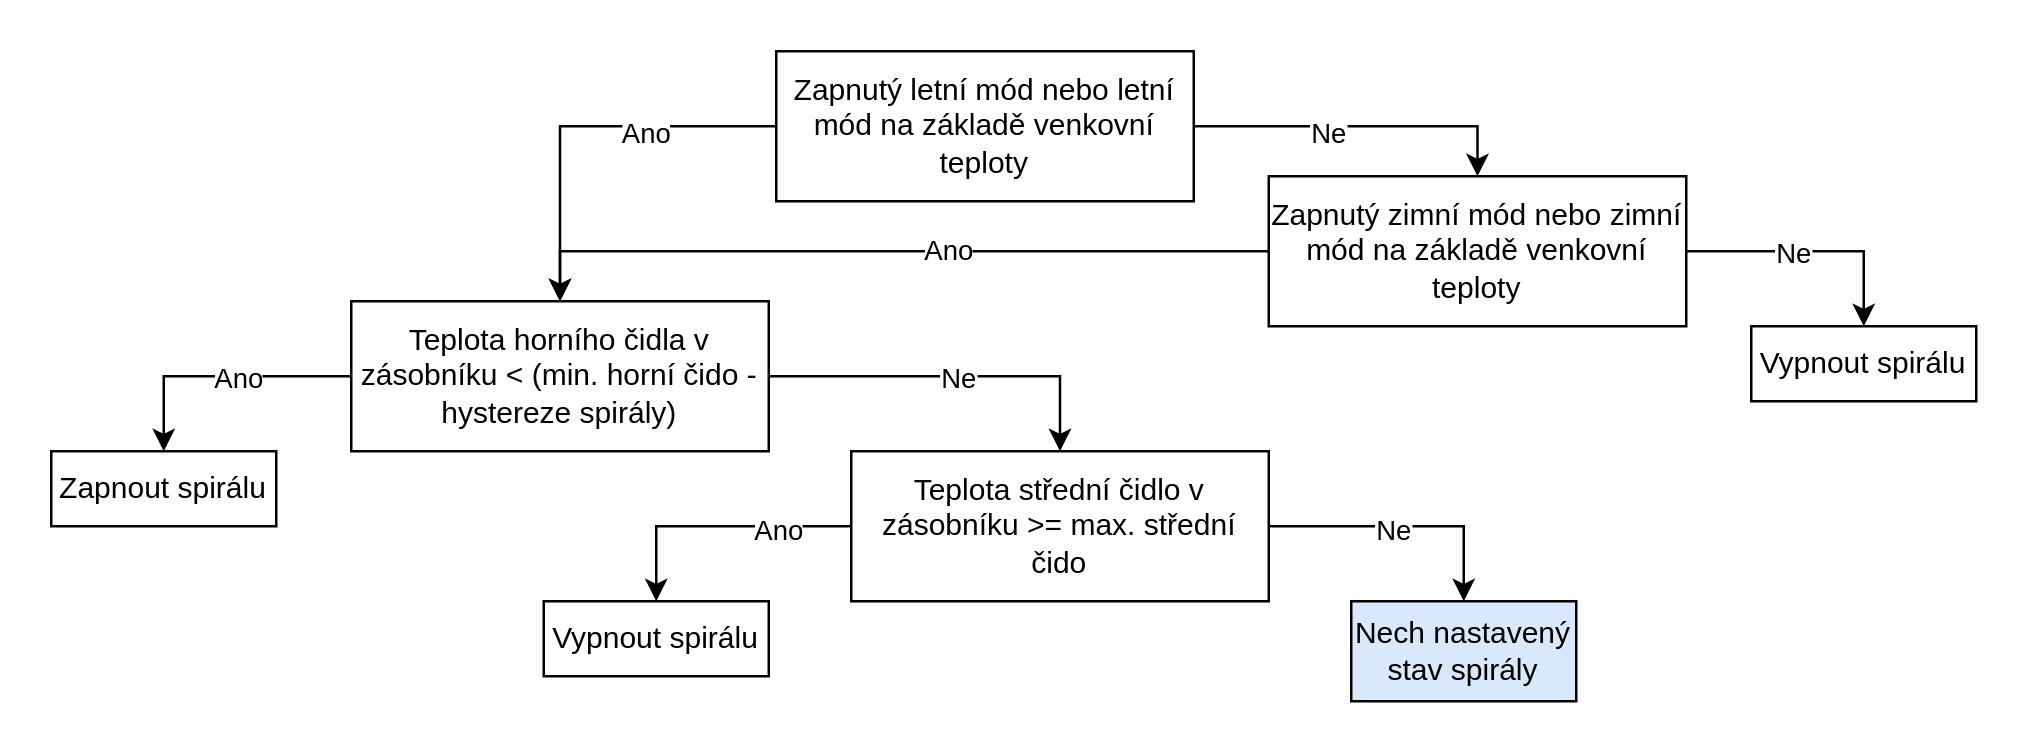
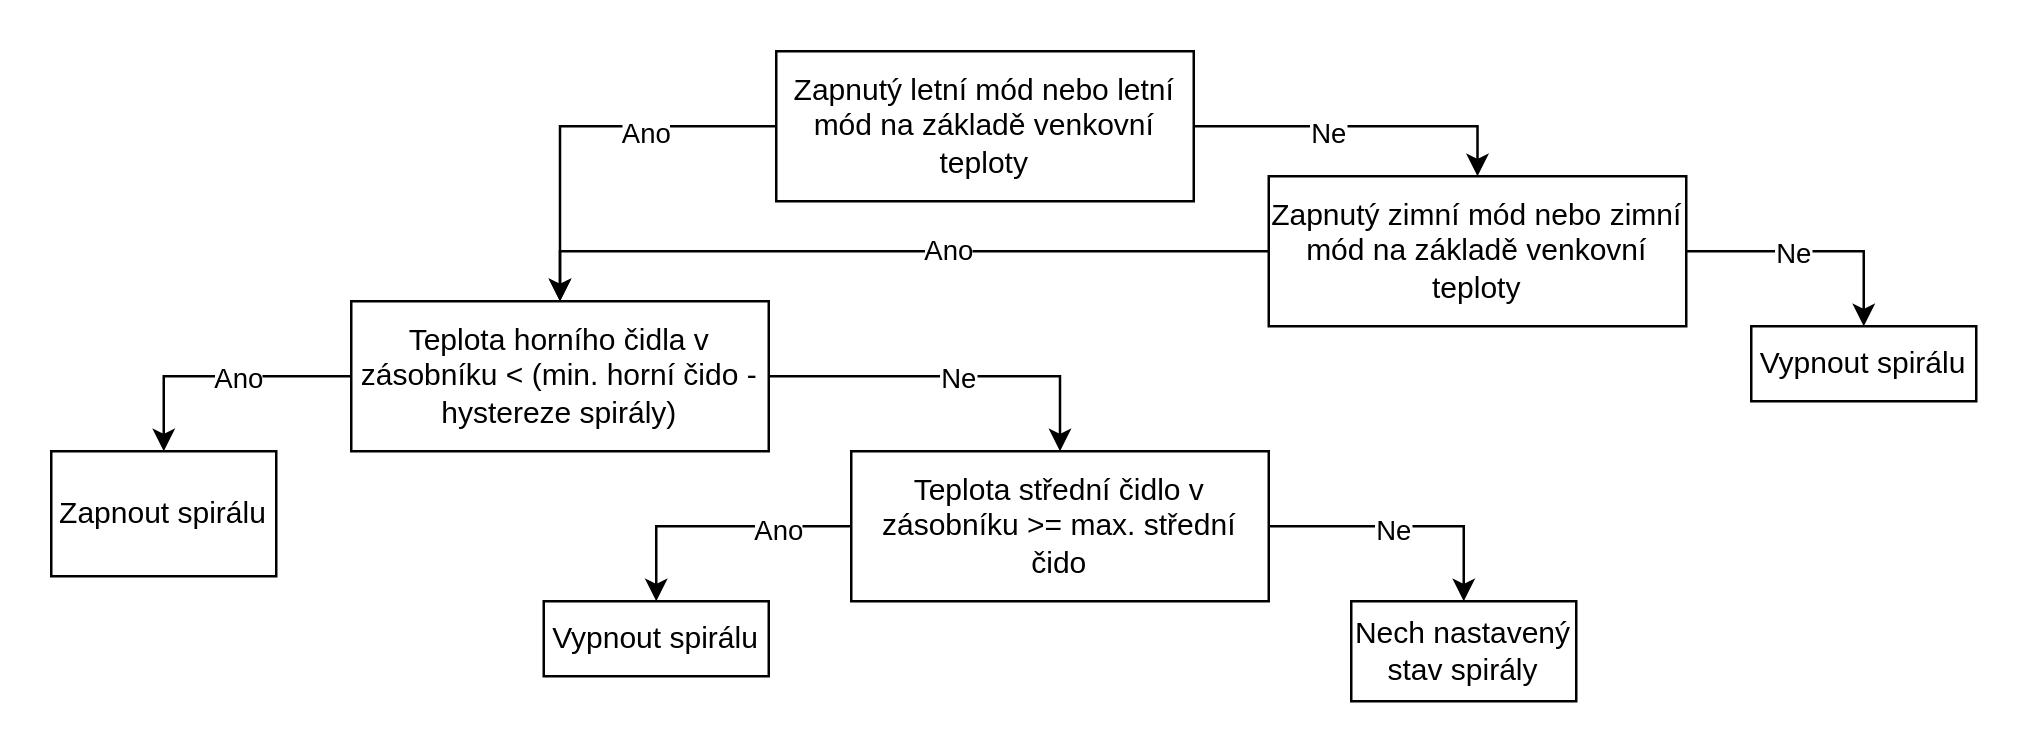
(164, 489) -> (164, 514)
(1464, 651) -> (1464, 651)
